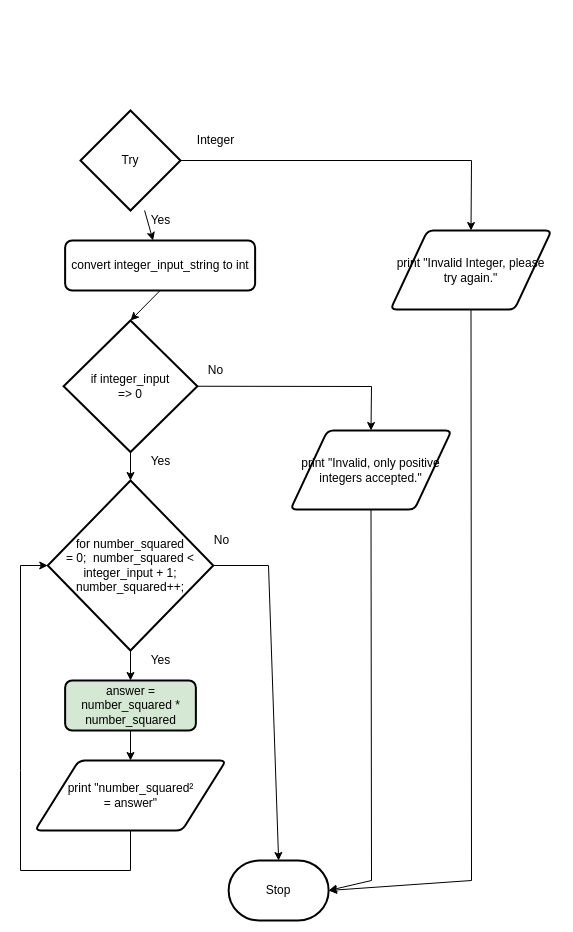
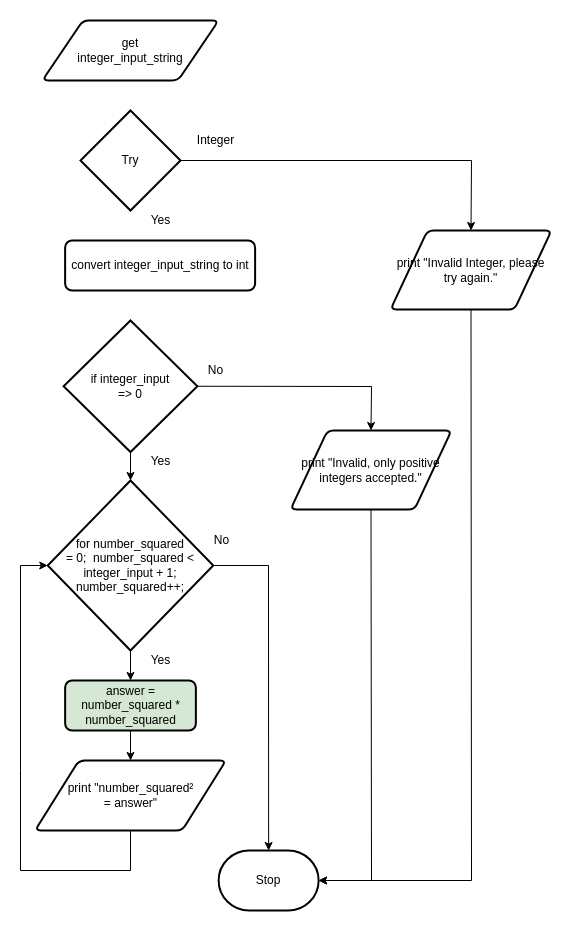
none -> (131, 51)
(148, 222) -> none
(148, 303) -> none
(279, 891) -> (269, 881)
